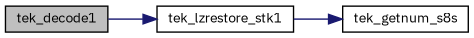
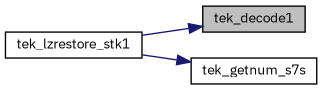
(126, 19) -> (166, 32)
(405, 19) -> (254, 71)
